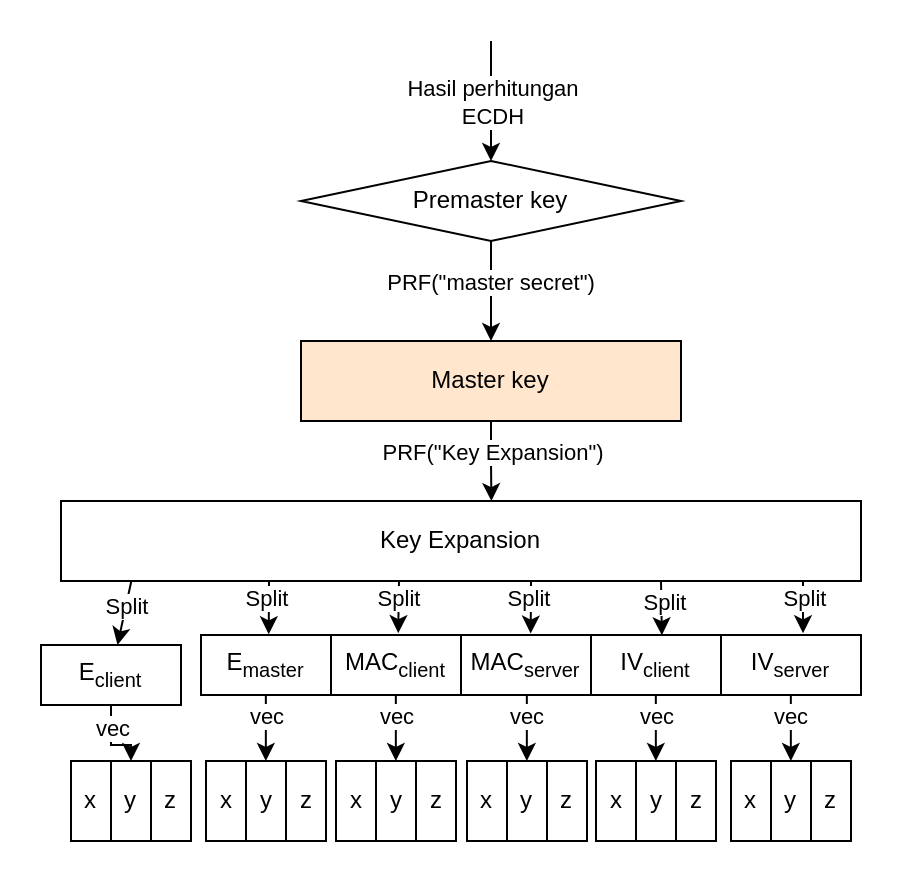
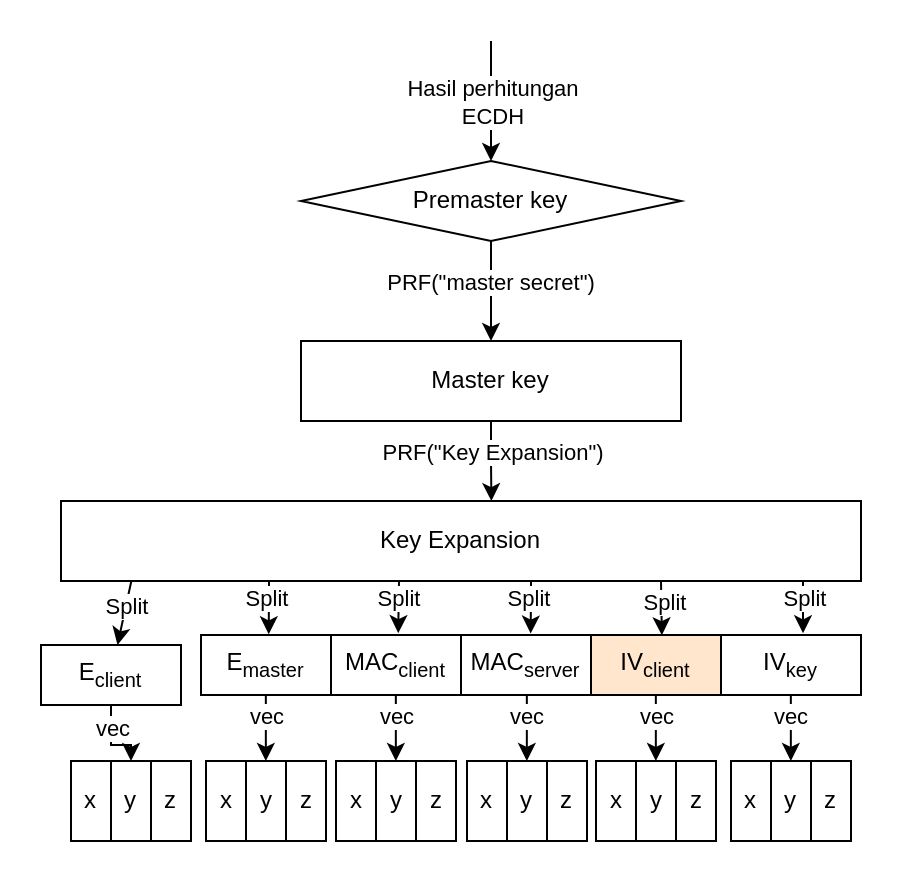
(491, 381) -> (491, 381)
(656, 665) -> (656, 665)
(791, 665) -> (791, 665)
